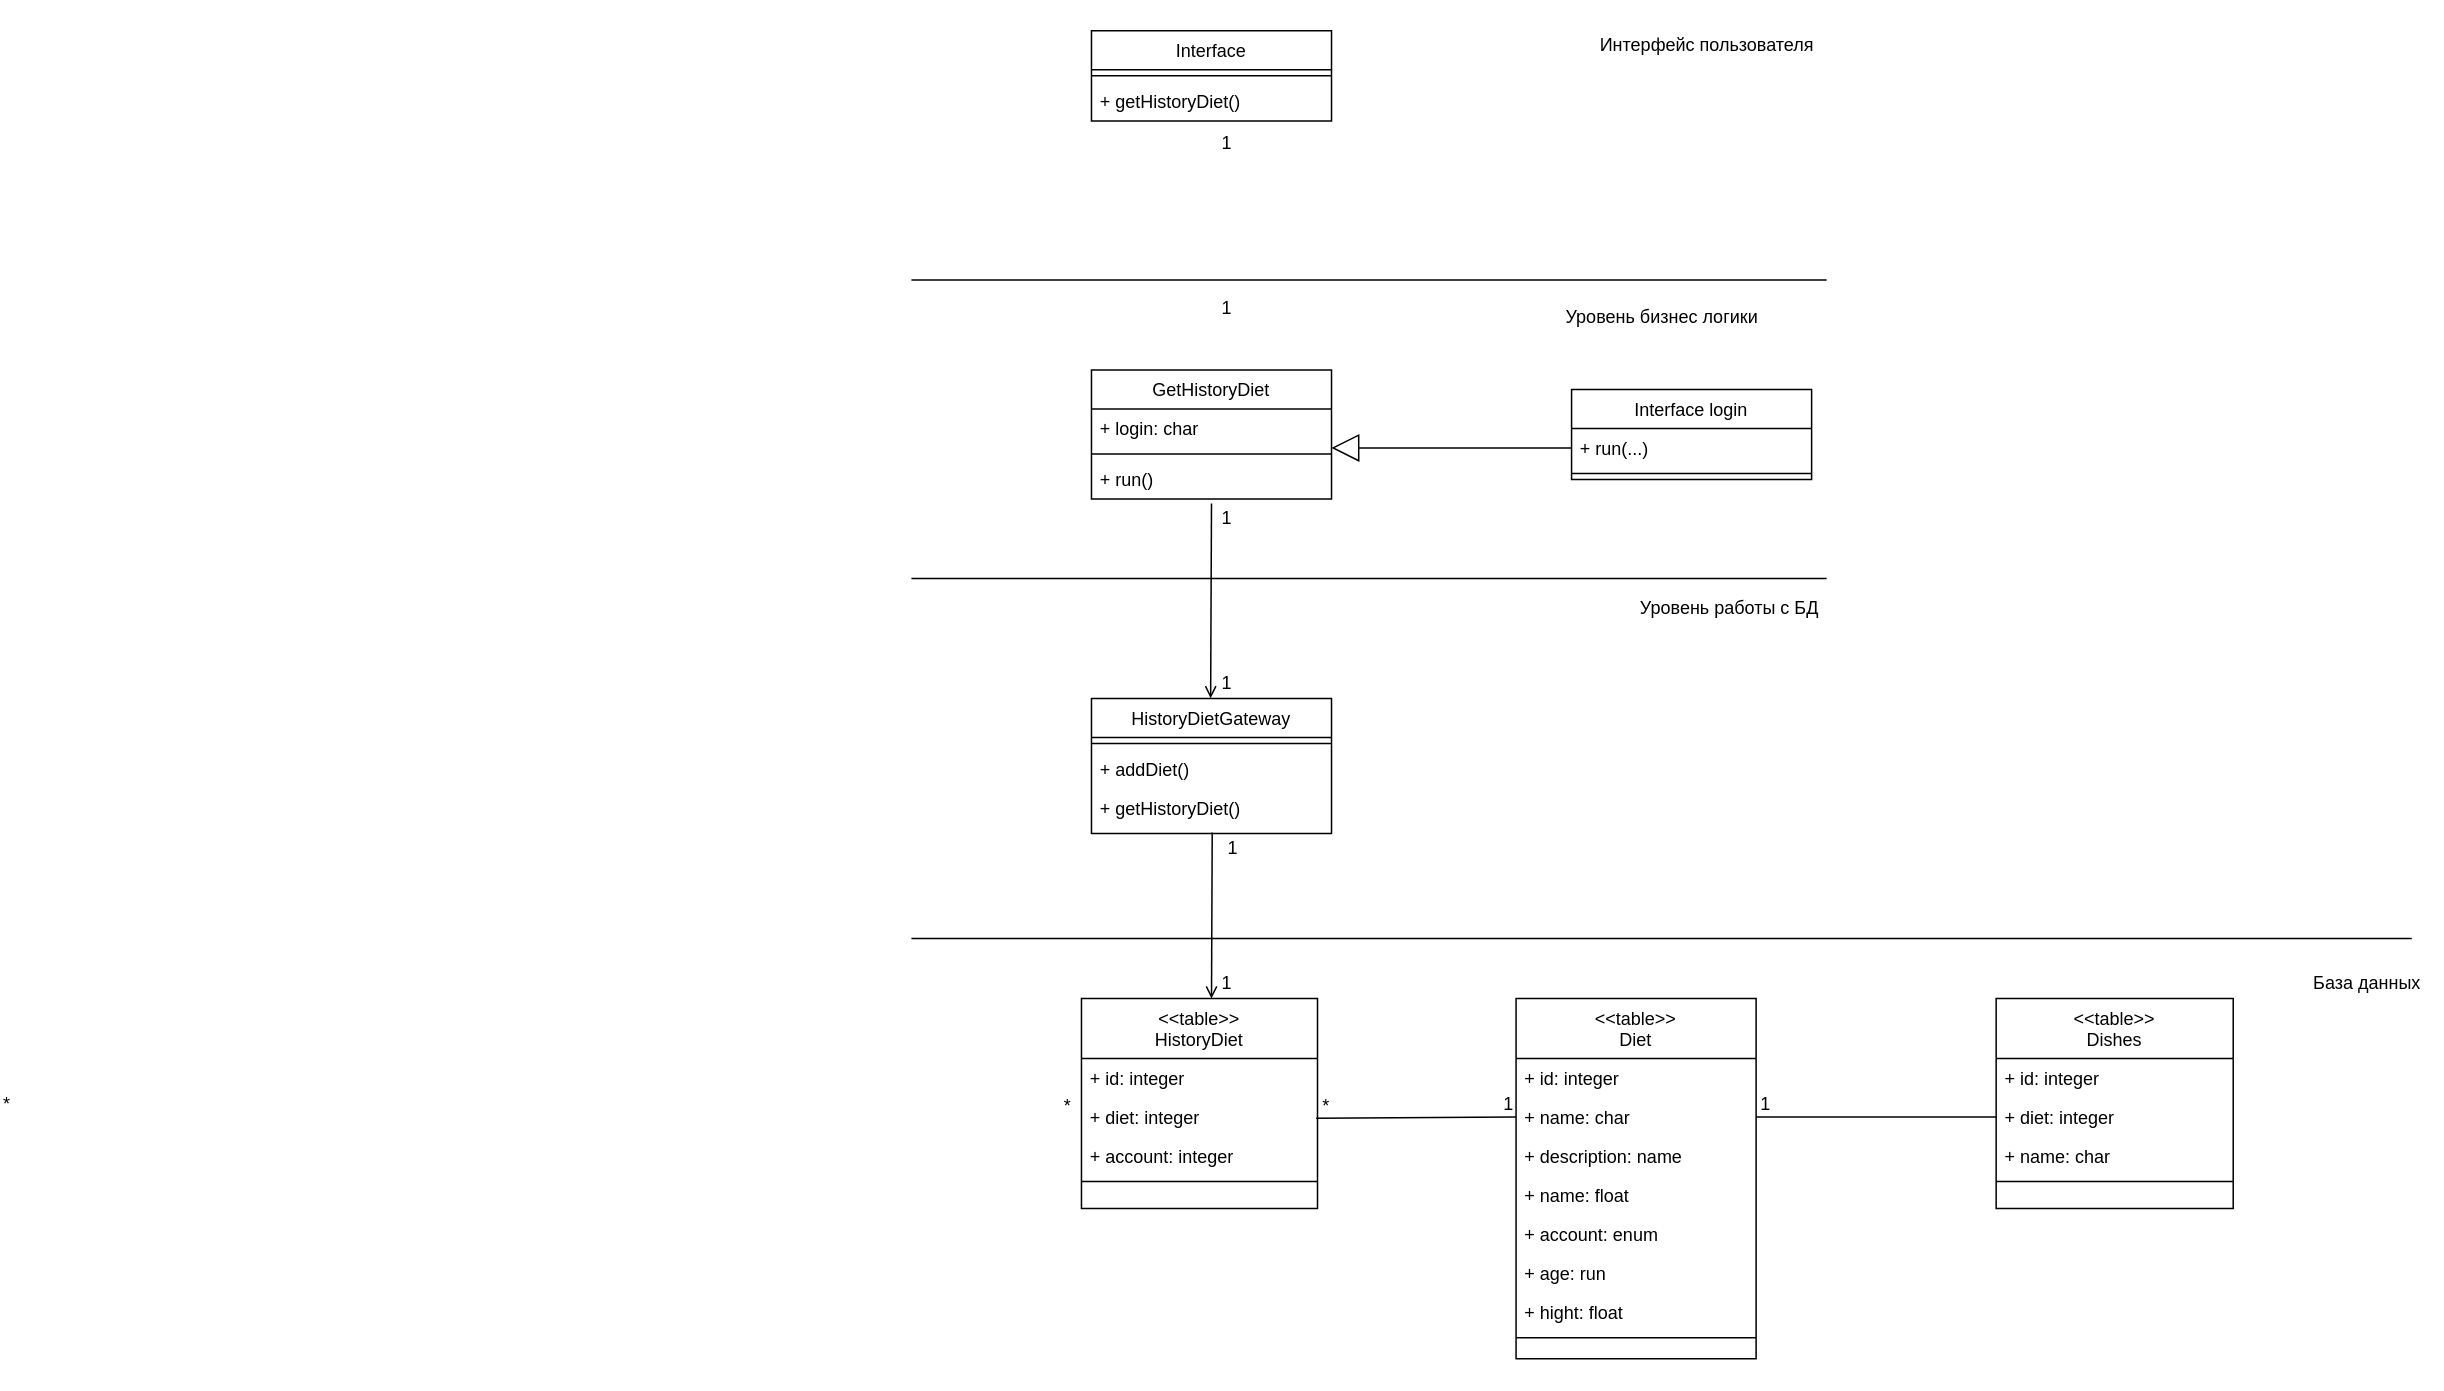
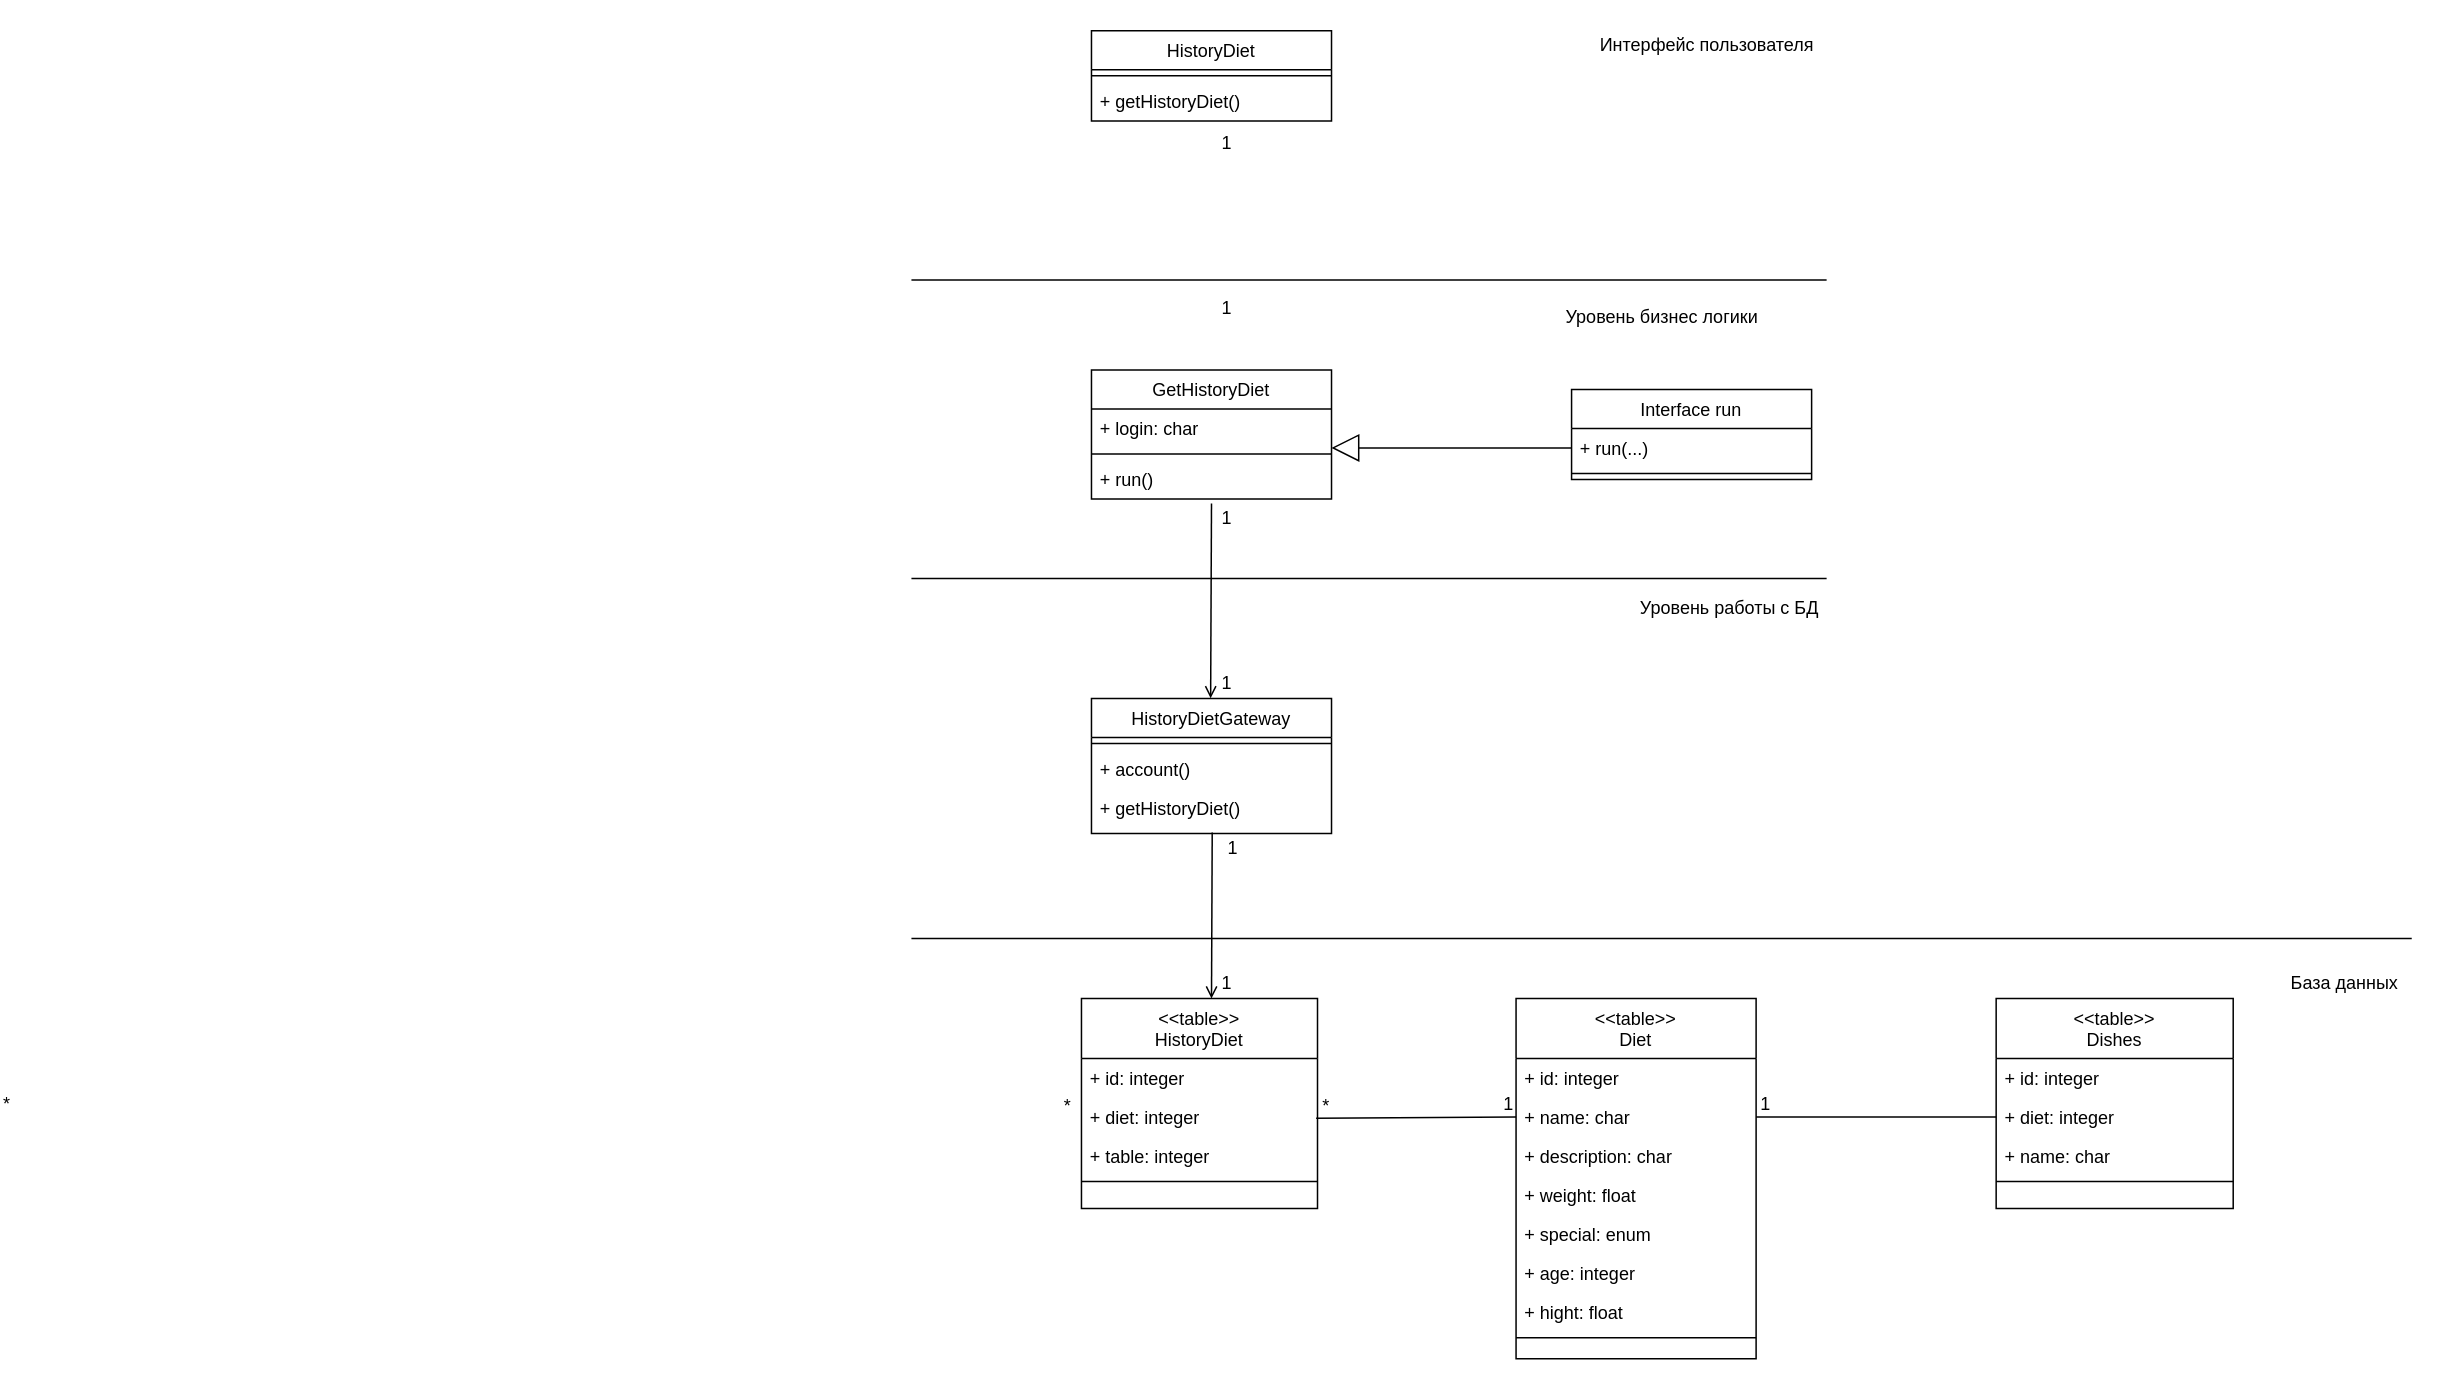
(1211, 51) -> (1211, 51)
(1691, 410) -> (1691, 410)
(1150, 770) -> (1153, 770)
(2366, 983) -> (2344, 983)
(1171, 1157) -> (1158, 1157)
(1608, 1157) -> (1608, 1157)
(1580, 1196) -> (1588, 1196)
(1593, 1235) -> (1588, 1235)
(1567, 1274) -> (1585, 1274)
